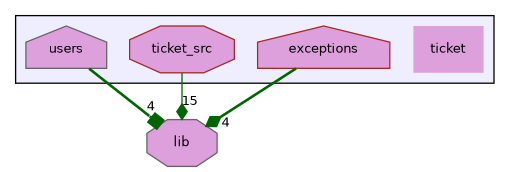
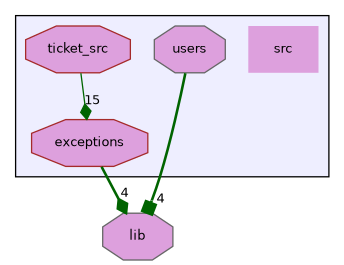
(66, 49) -> (190, 49)
(324, 49) -> (90, 143)
(448, 49) -> (283, 49)
(182, 92) -> (83, 89)
